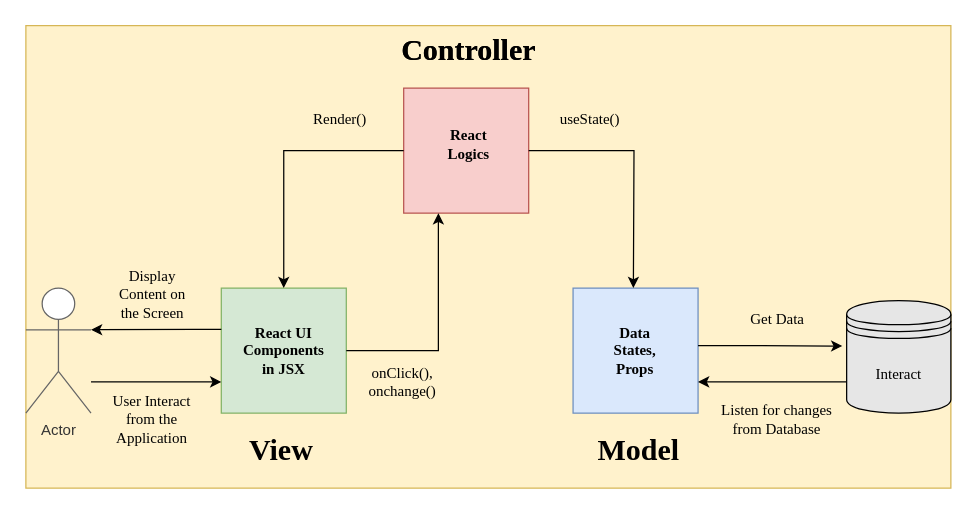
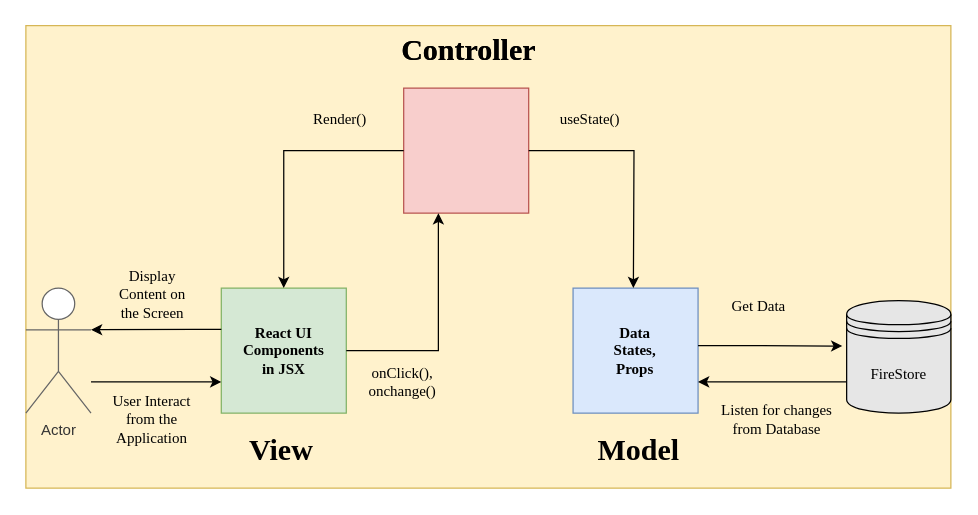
(469, 144) -> none
(777, 319) -> (758, 307)
(899, 374) -> (899, 374)
